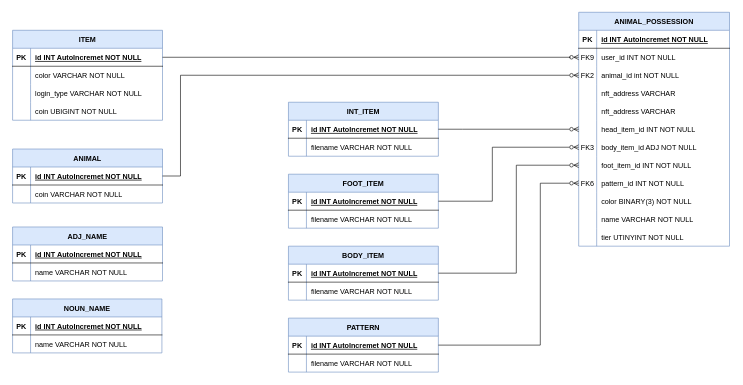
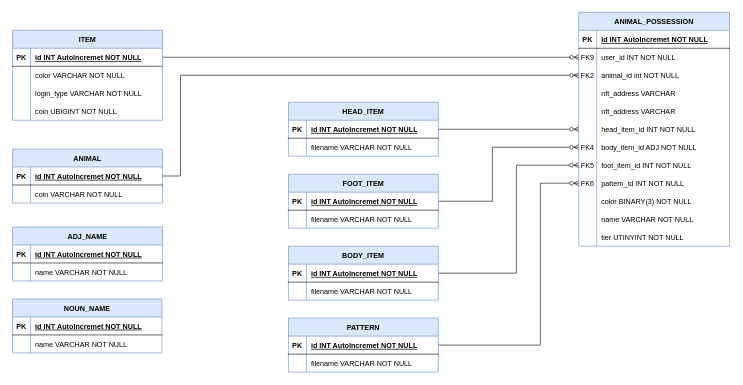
(363, 112) -> (363, 112)
(587, 148) -> (587, 148)
none -> (588, 165)
